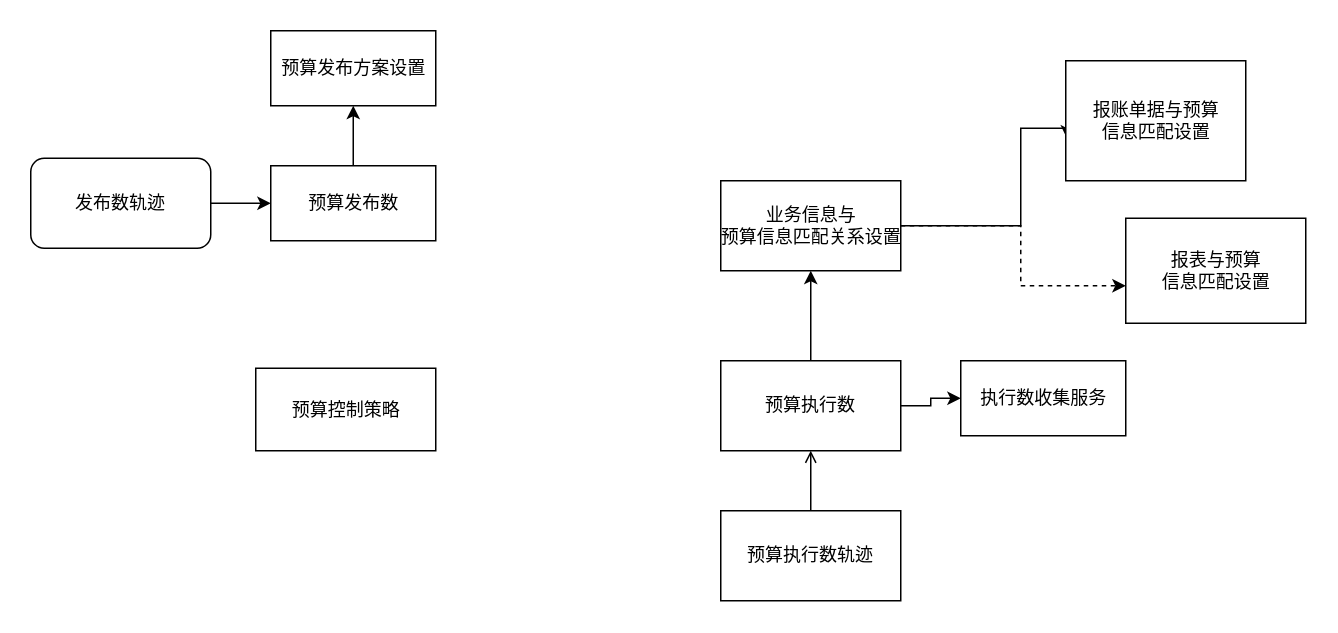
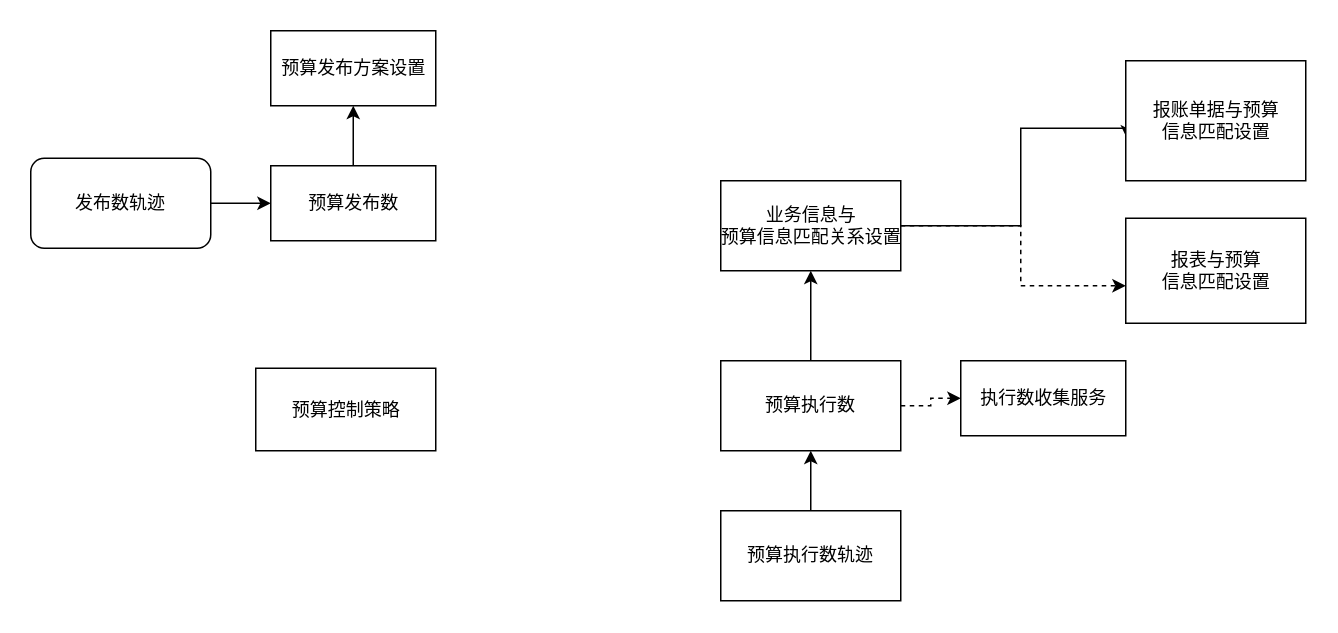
(1156, 121) -> (1216, 121)
(929, 406) -> (929, 406)
(811, 459) -> (811, 462)
